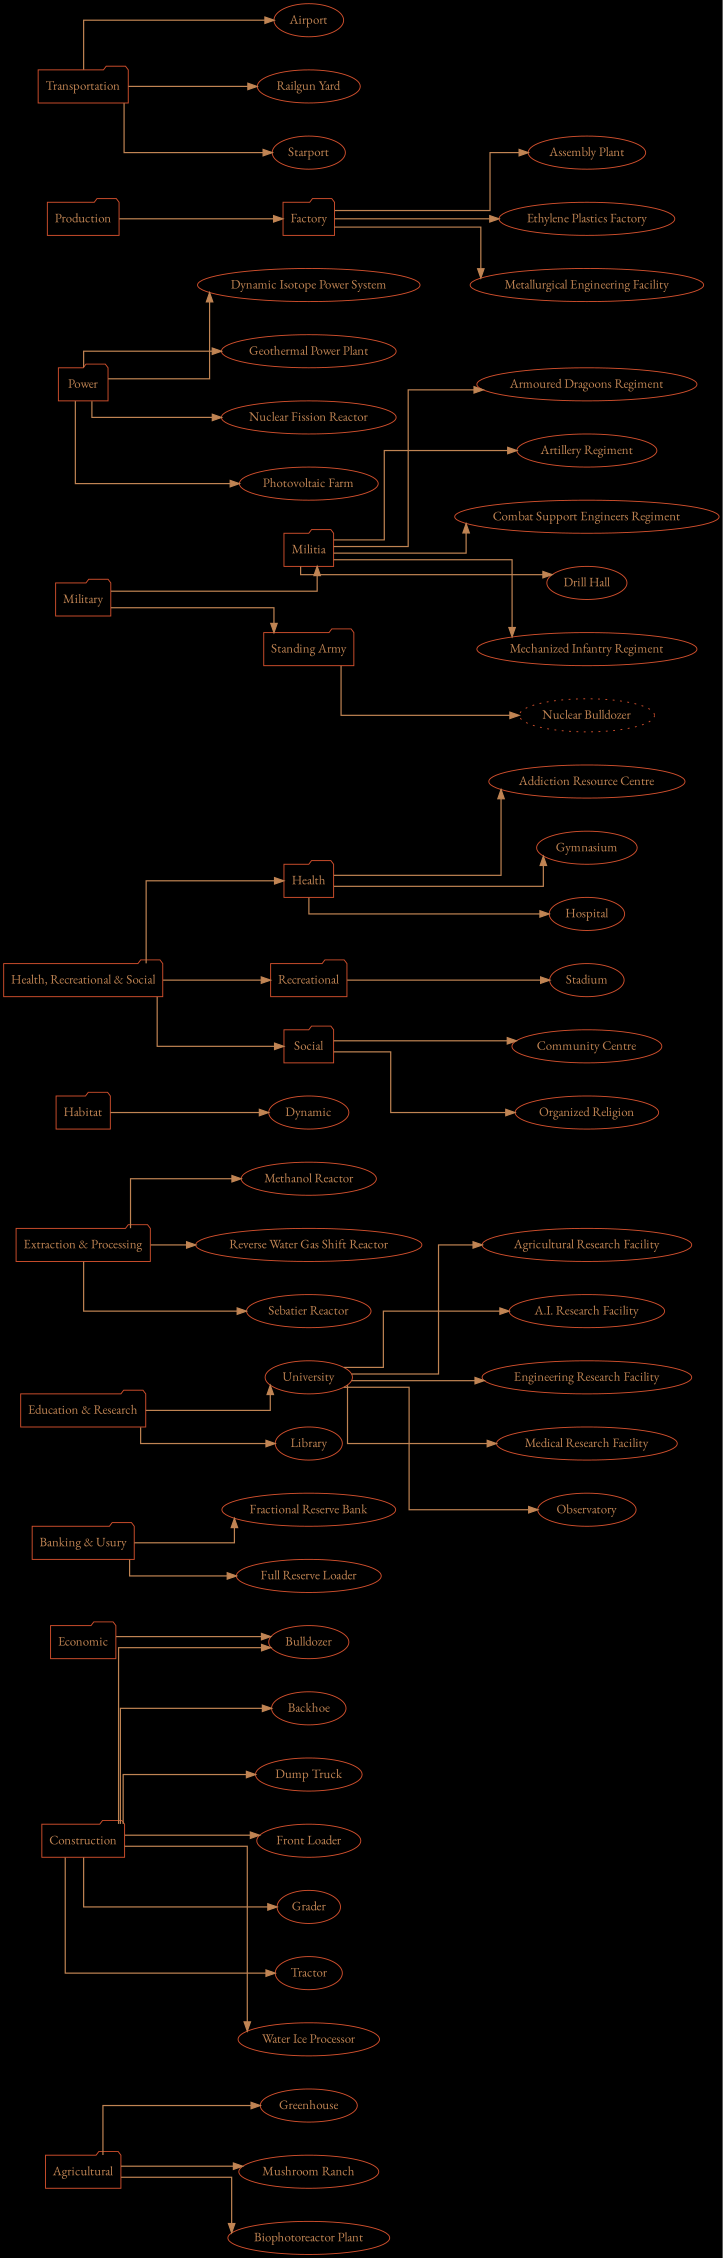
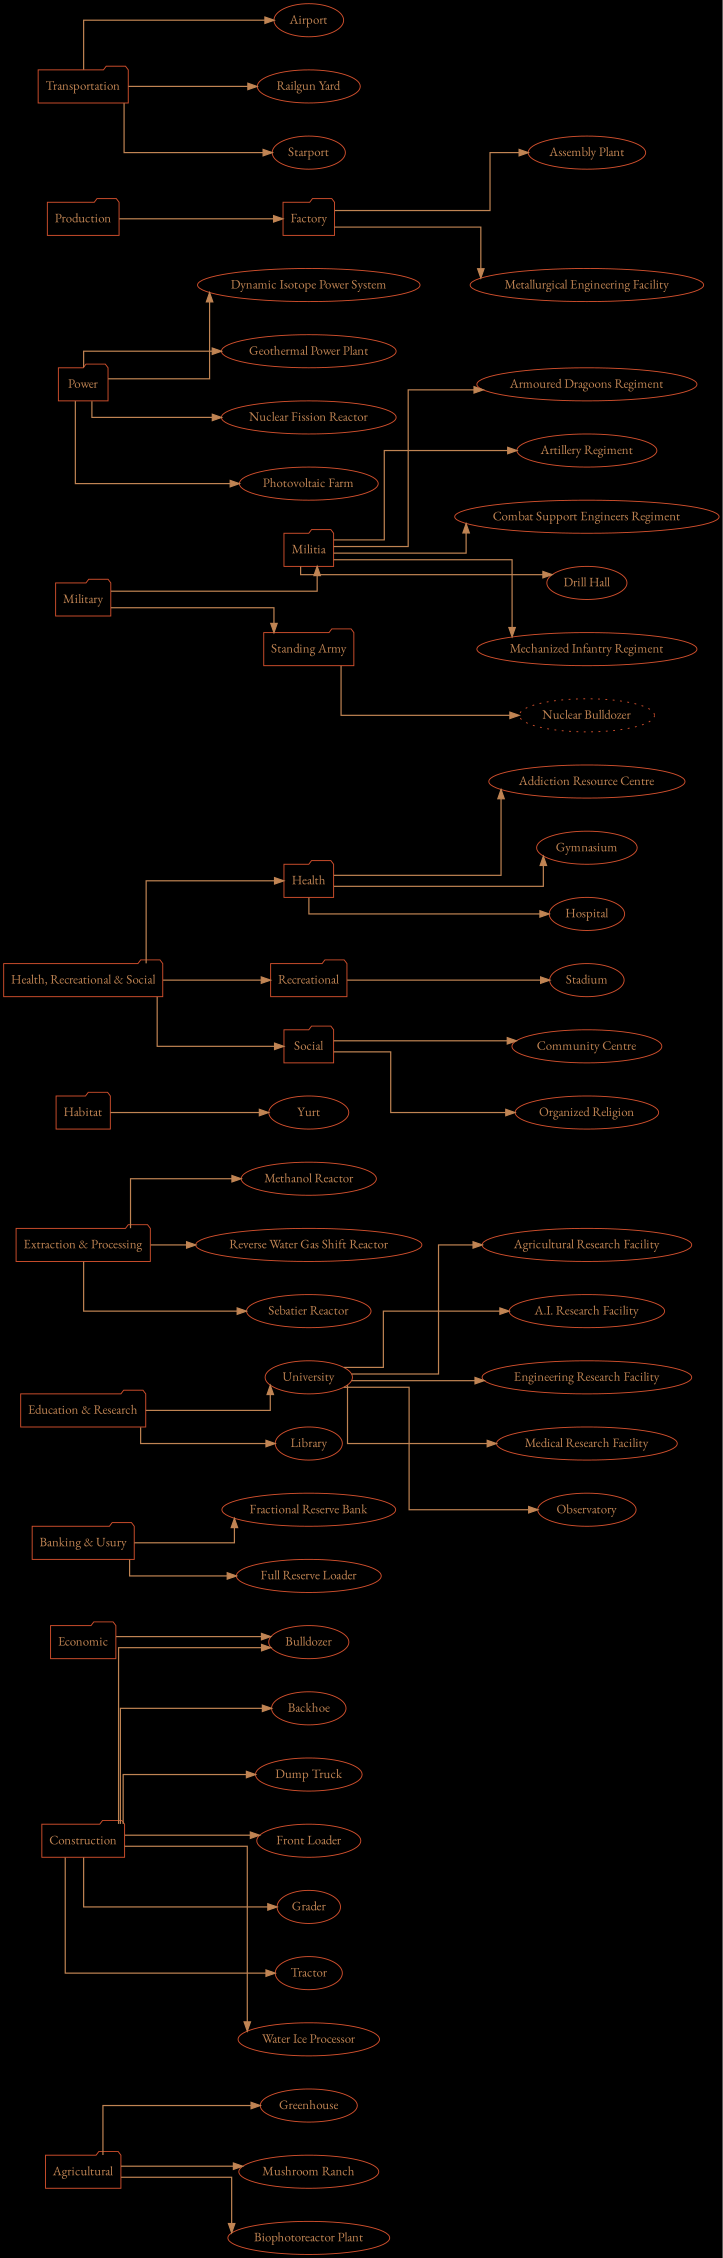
(587, 219) -> none
(309, 1113) -> (309, 1113)
